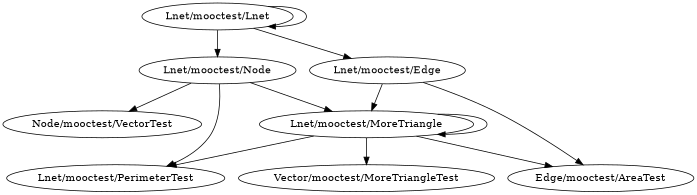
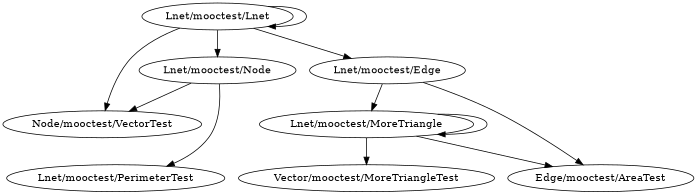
none -> (133, 56)
(288, 96) -> none
(245, 150) -> none
